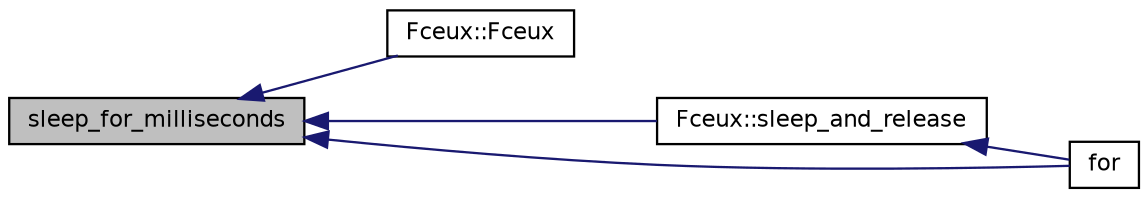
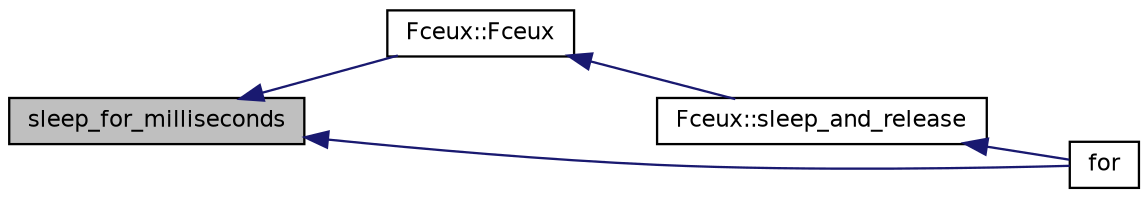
(492, 121) -> (663, 80)
